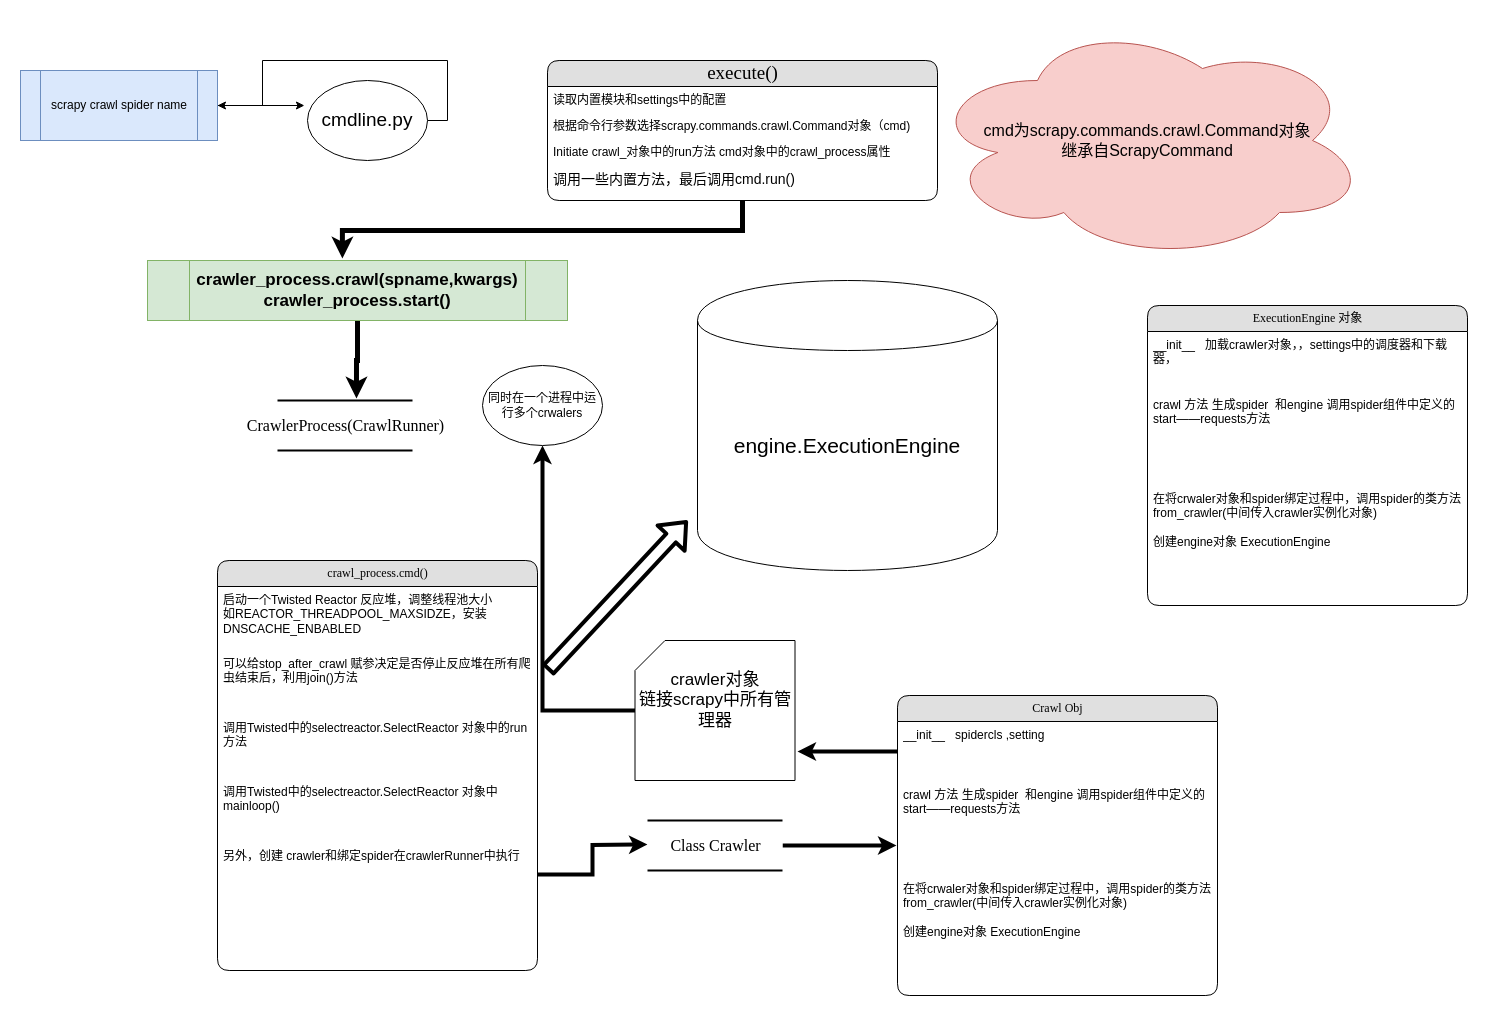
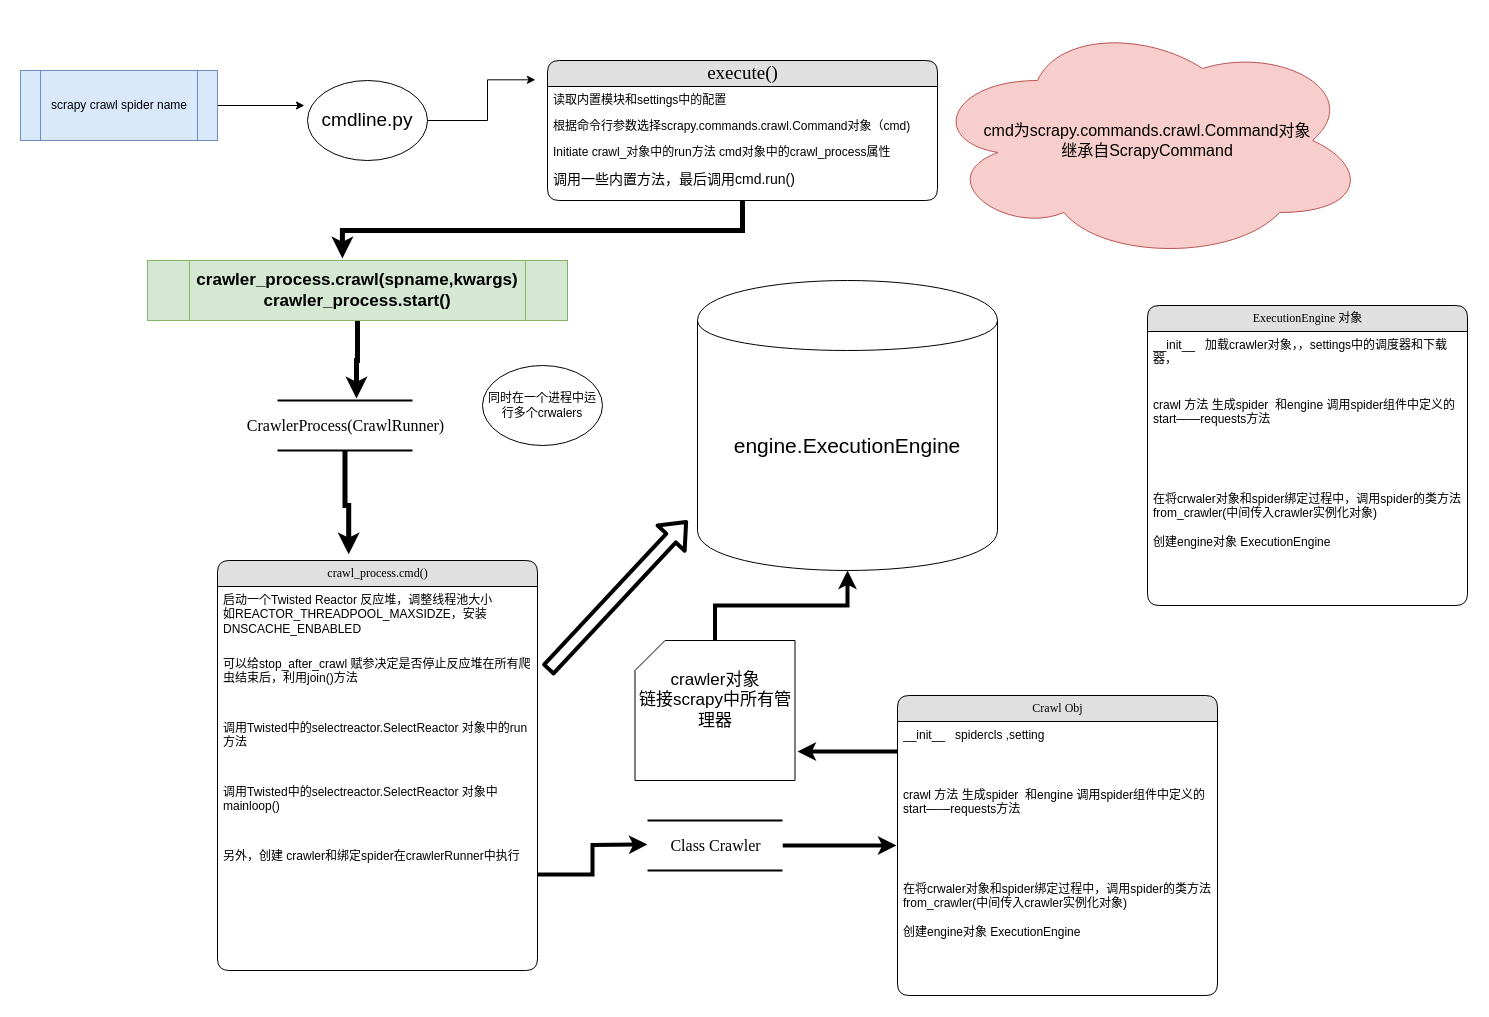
(366, 61) -> (488, 101)
none -> (345, 498)
(543, 630) -> (775, 606)
